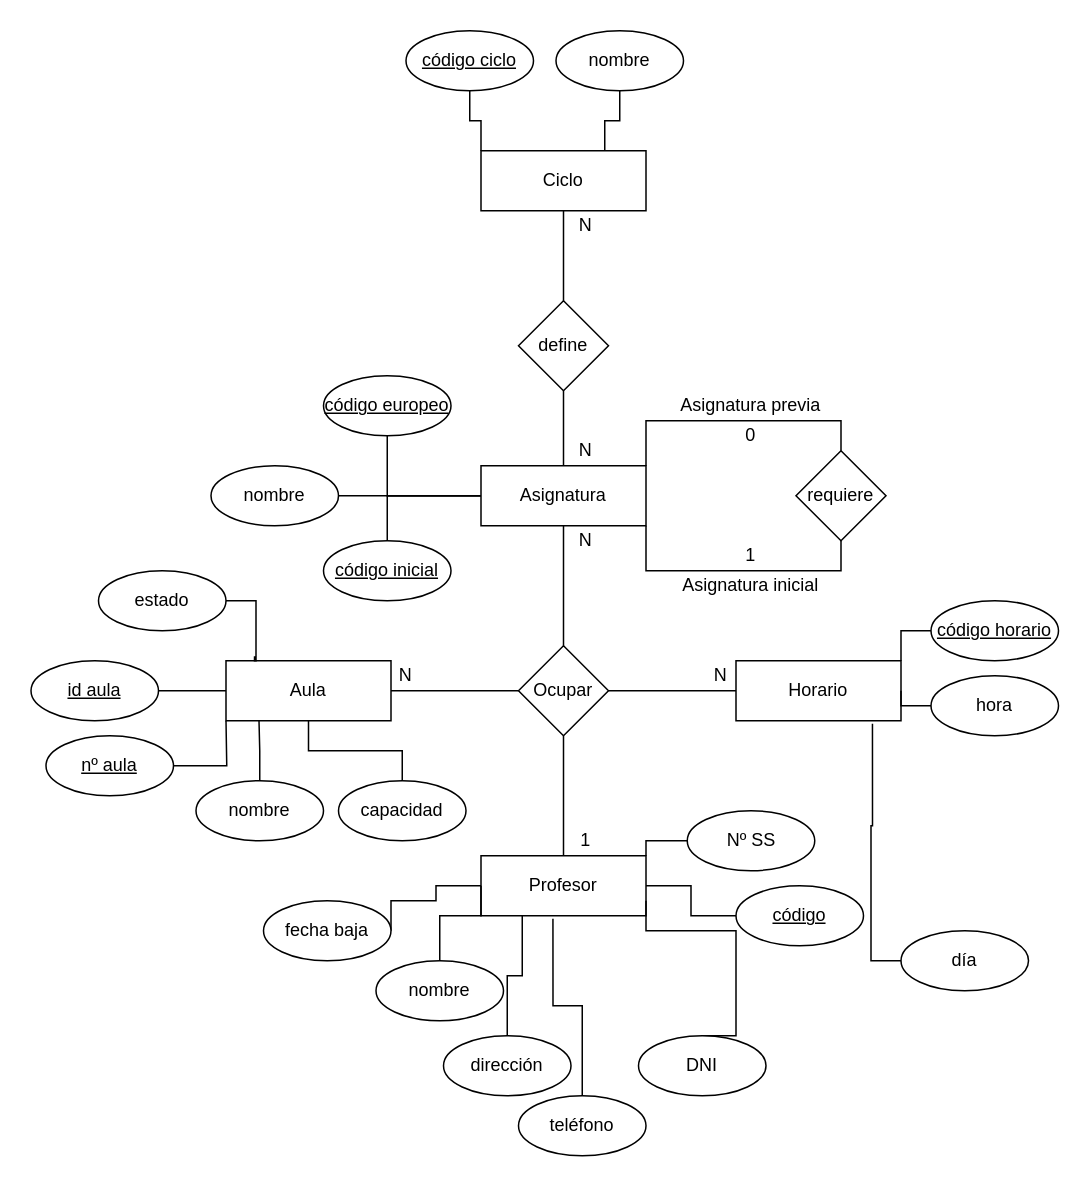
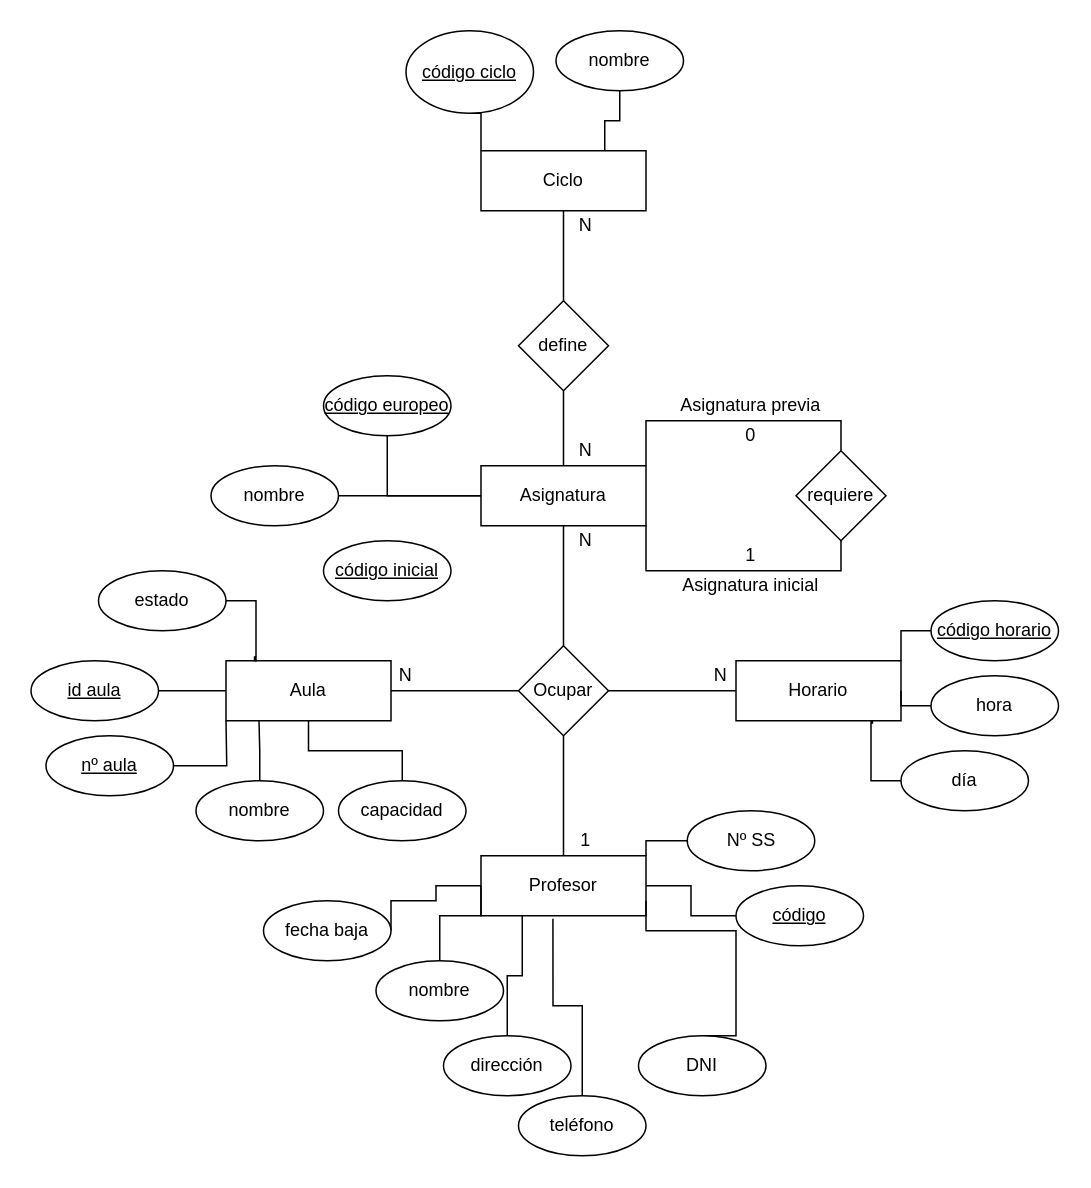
(470, 61) -> (470, 72)
(387, 520) -> none
(965, 961) -> (965, 781)
